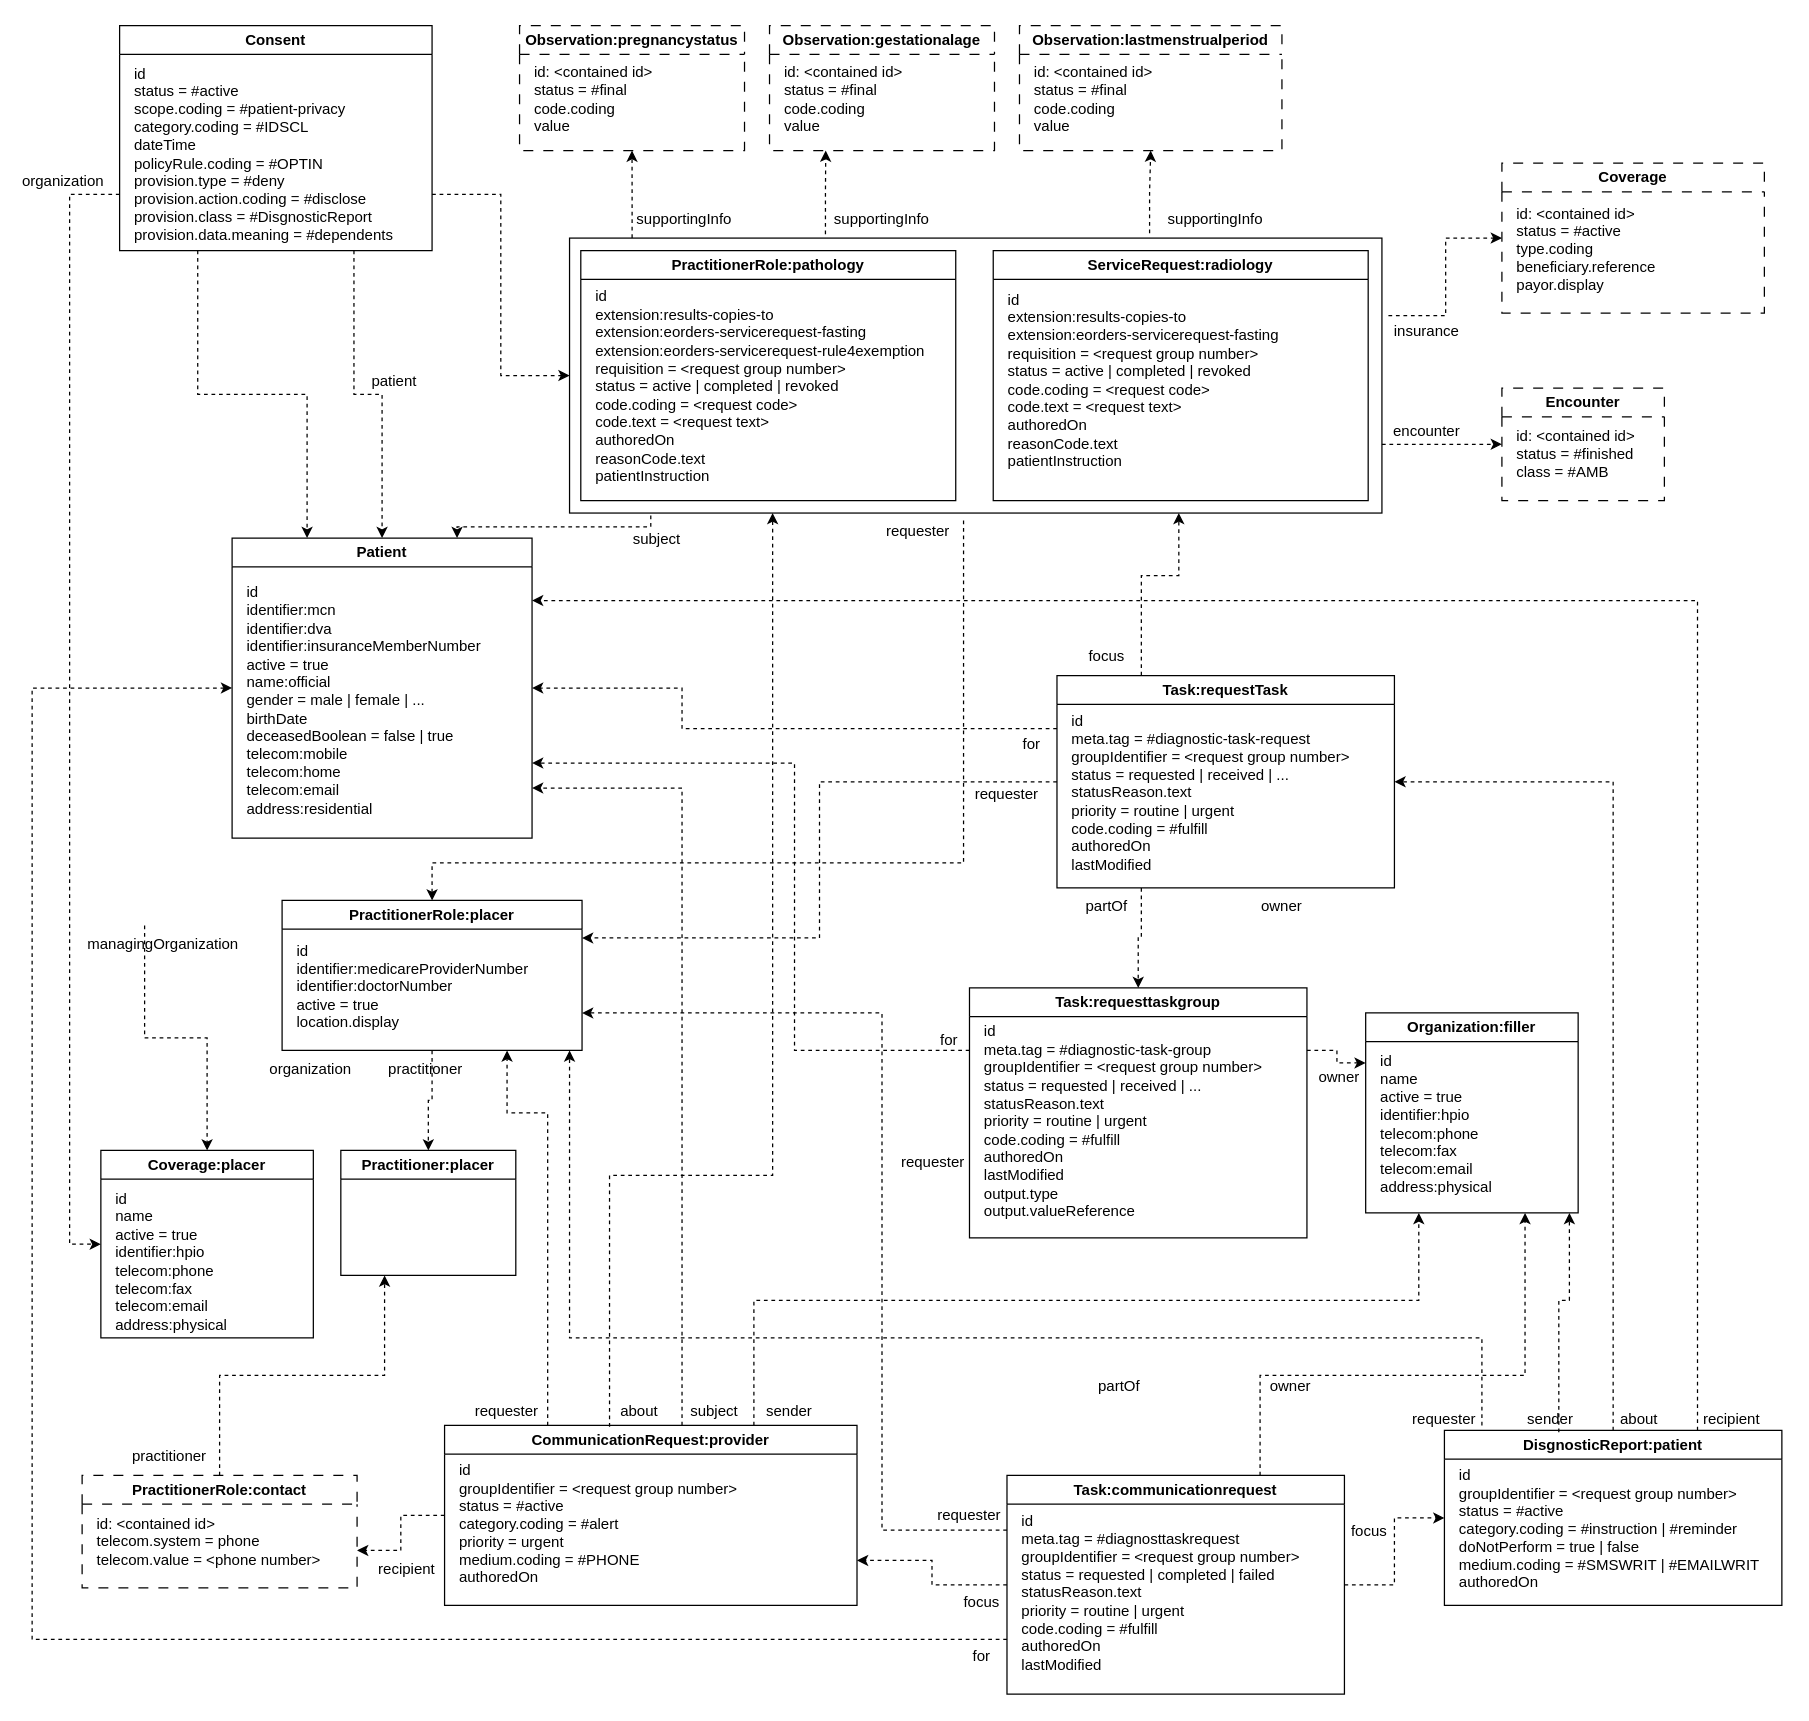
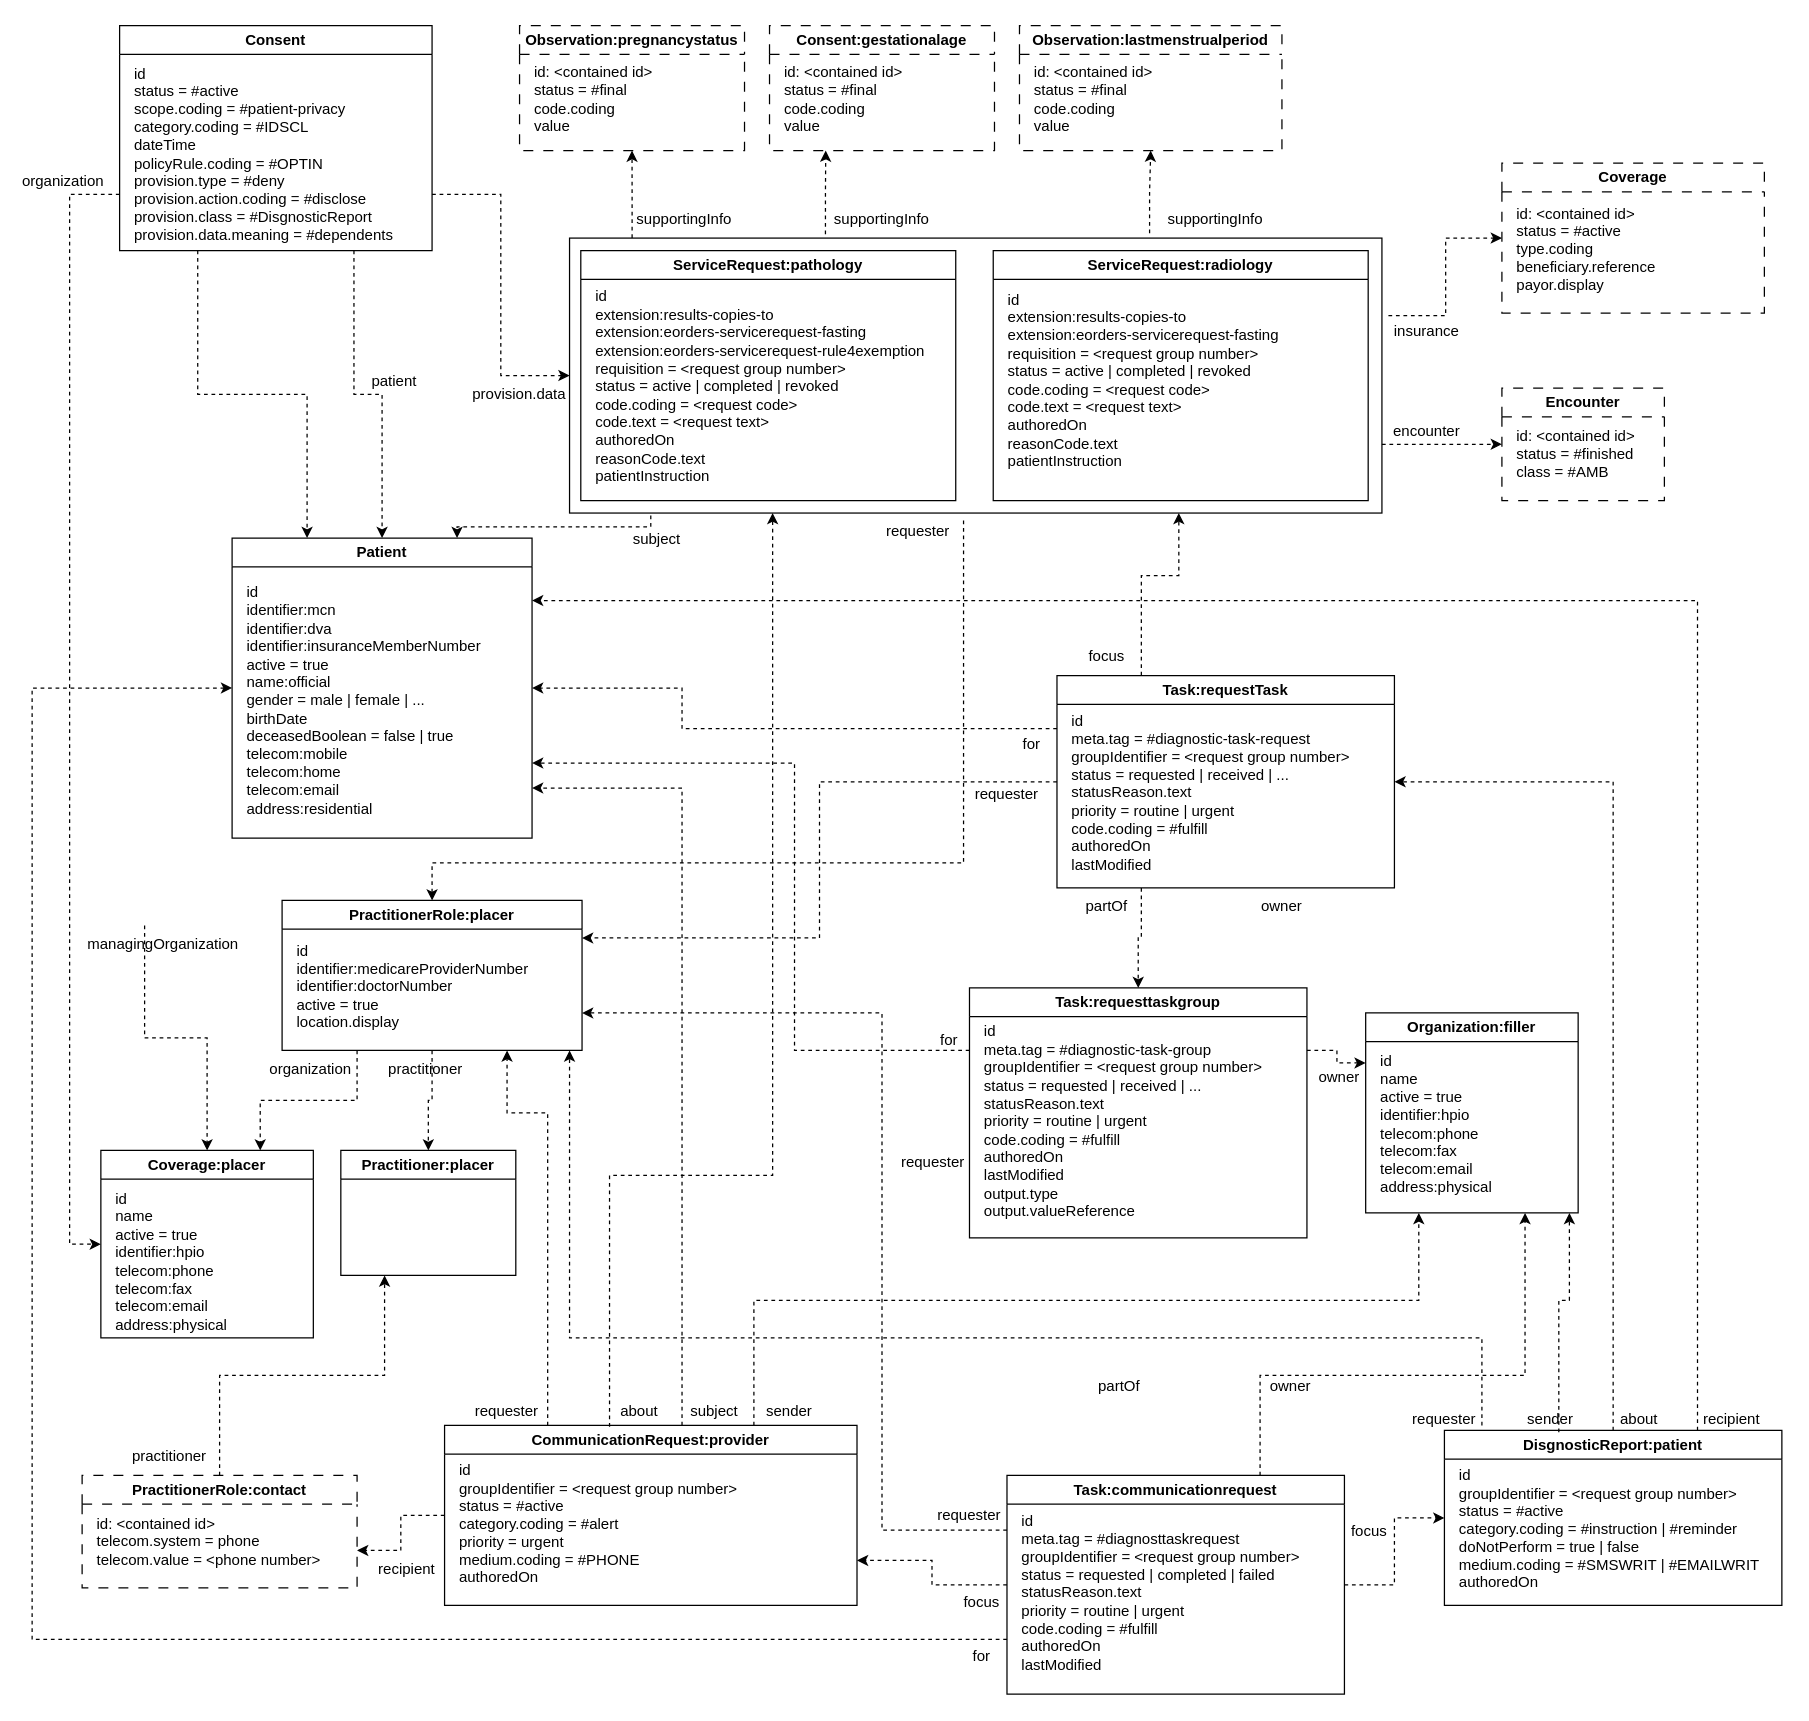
(882, 41) -> (882, 41)
(768, 266) -> (768, 266)
none -> (519, 394)
none -> (311, 1101)
